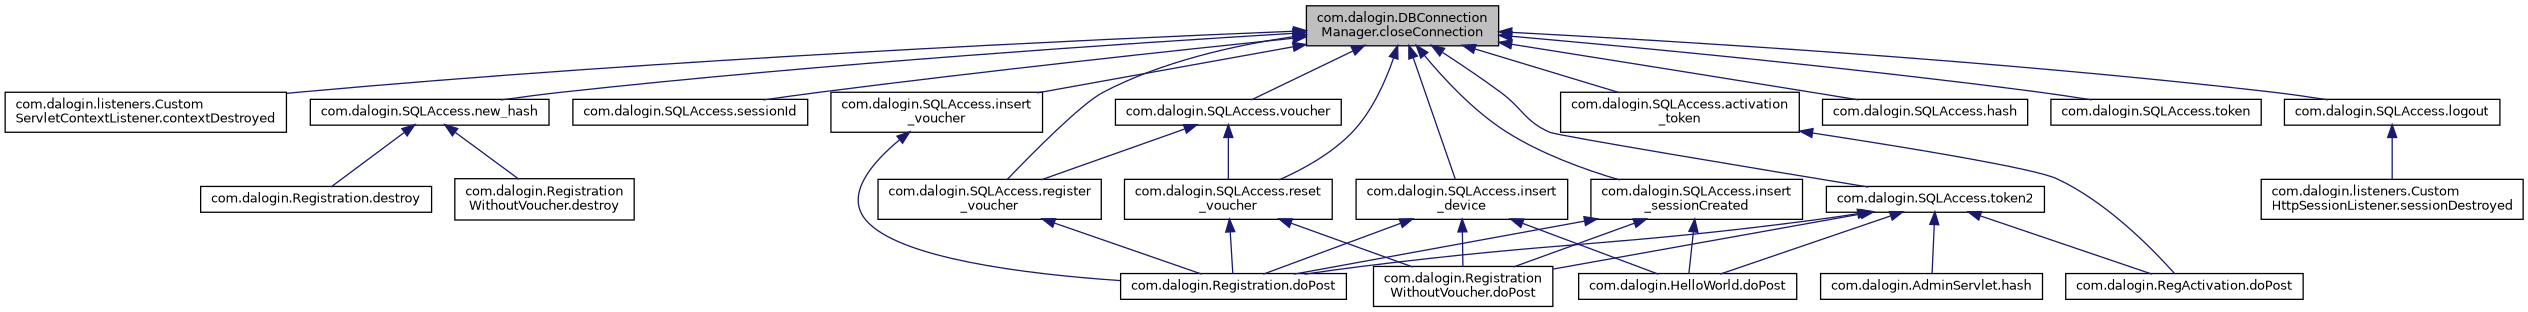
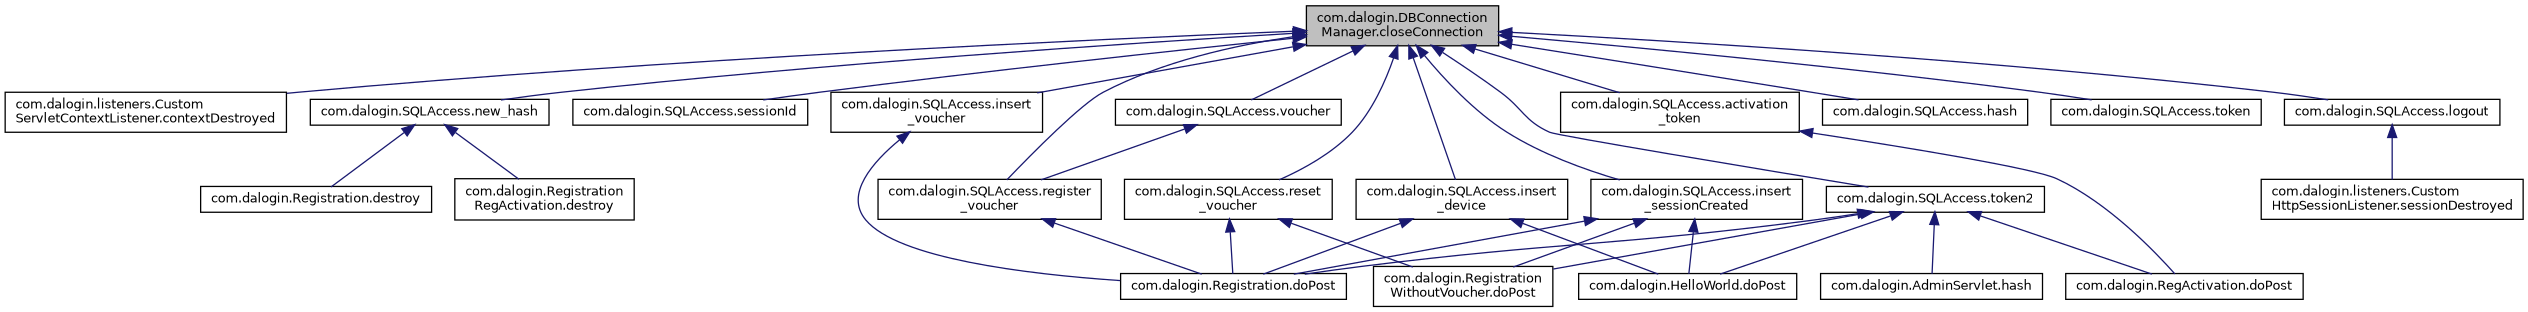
(1228, 159) -> none
(544, 199) -> (544, 199)
(1463, 249) -> none
